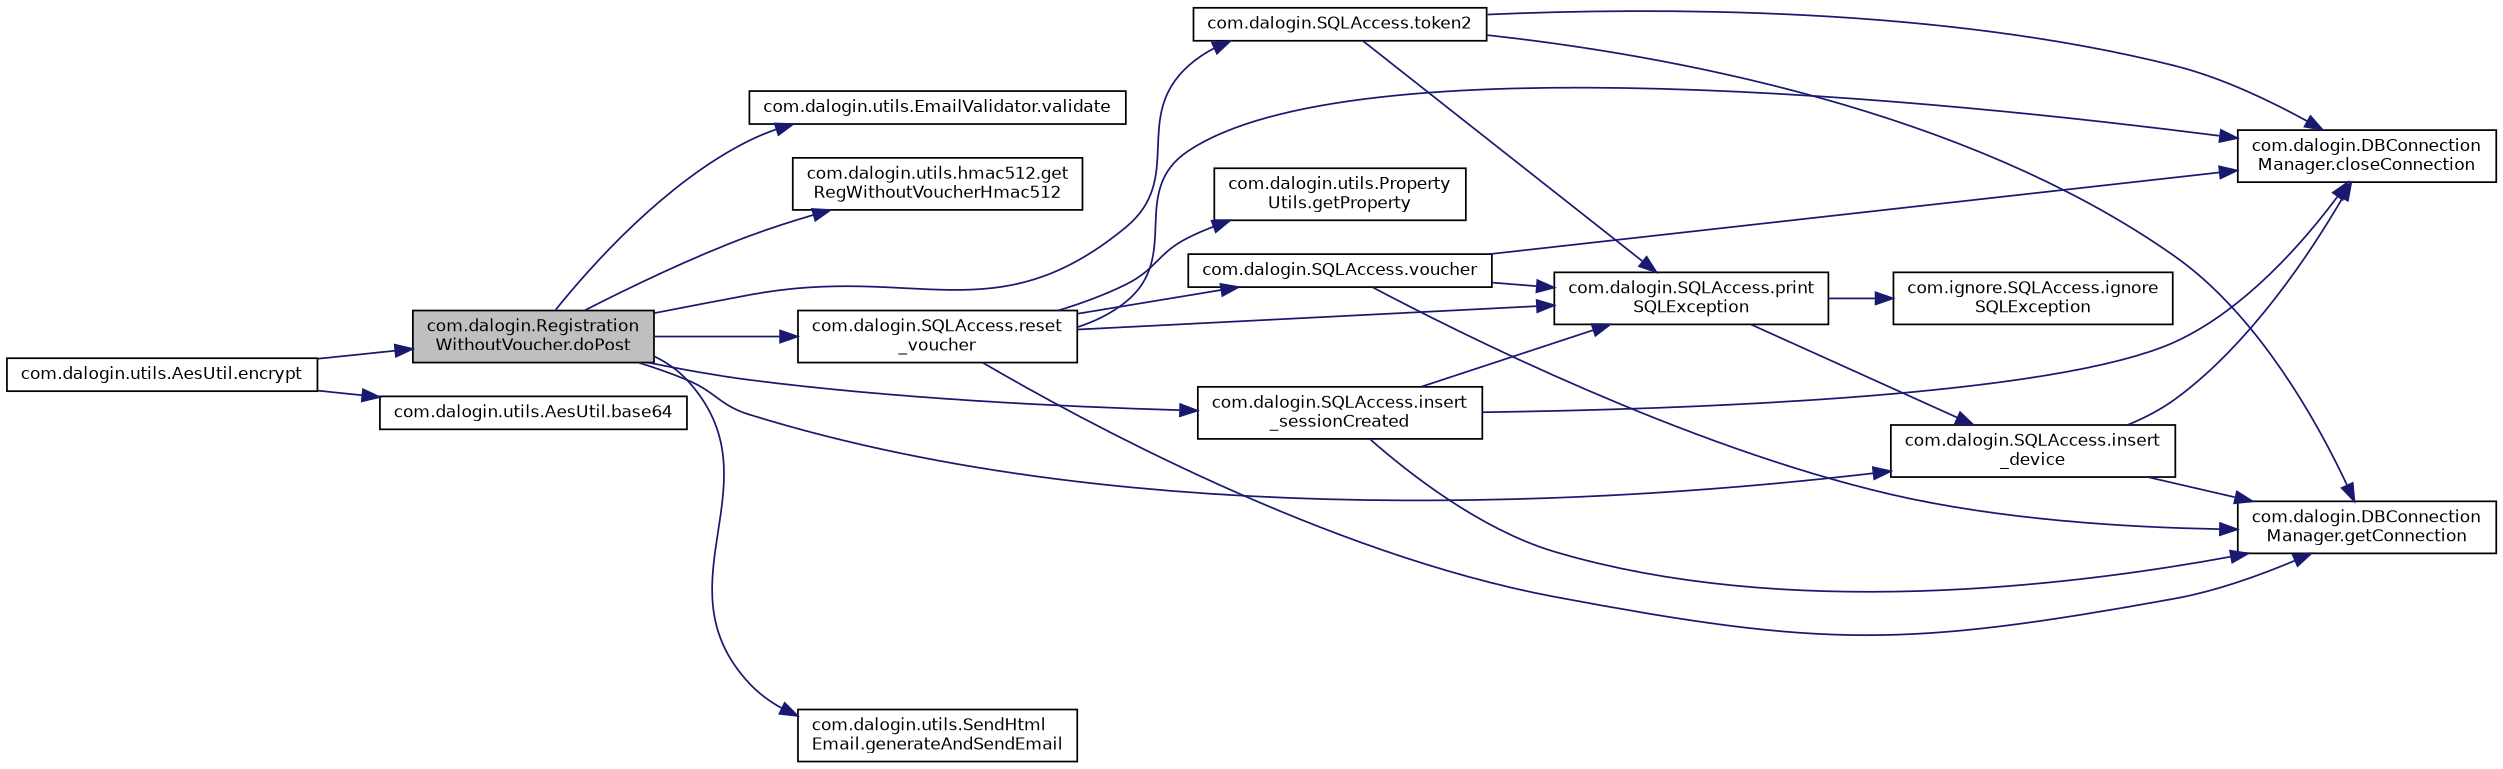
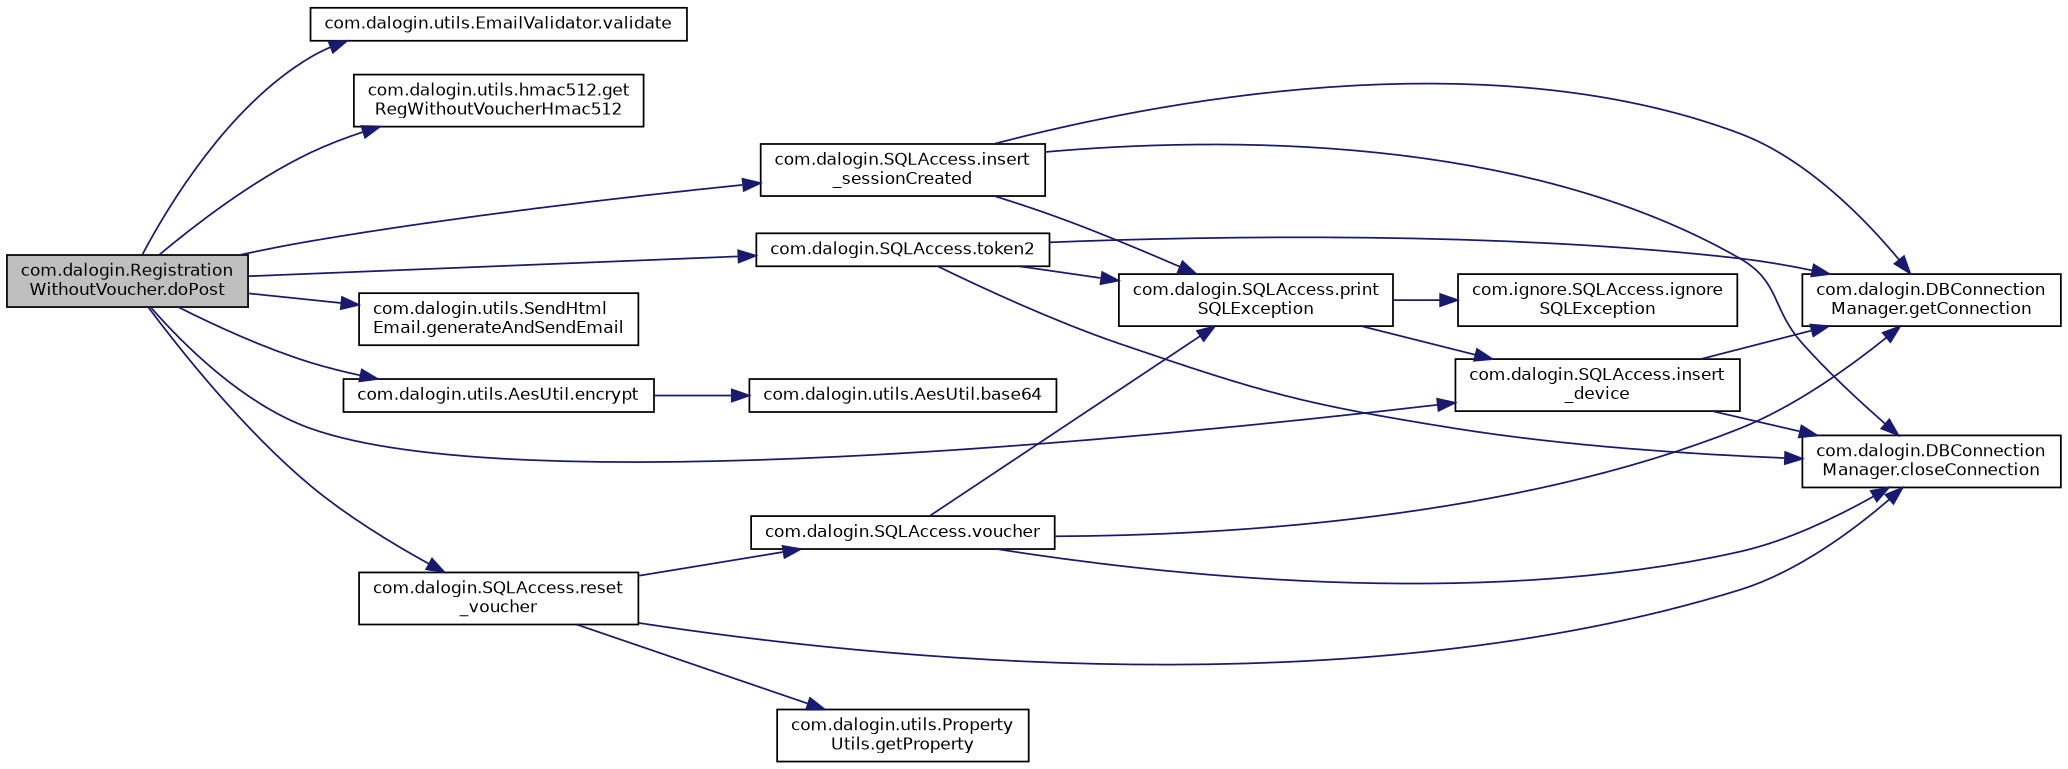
(1307, 318) -> none
(357, 355) -> (267, 347)
(1619, 608) -> none
